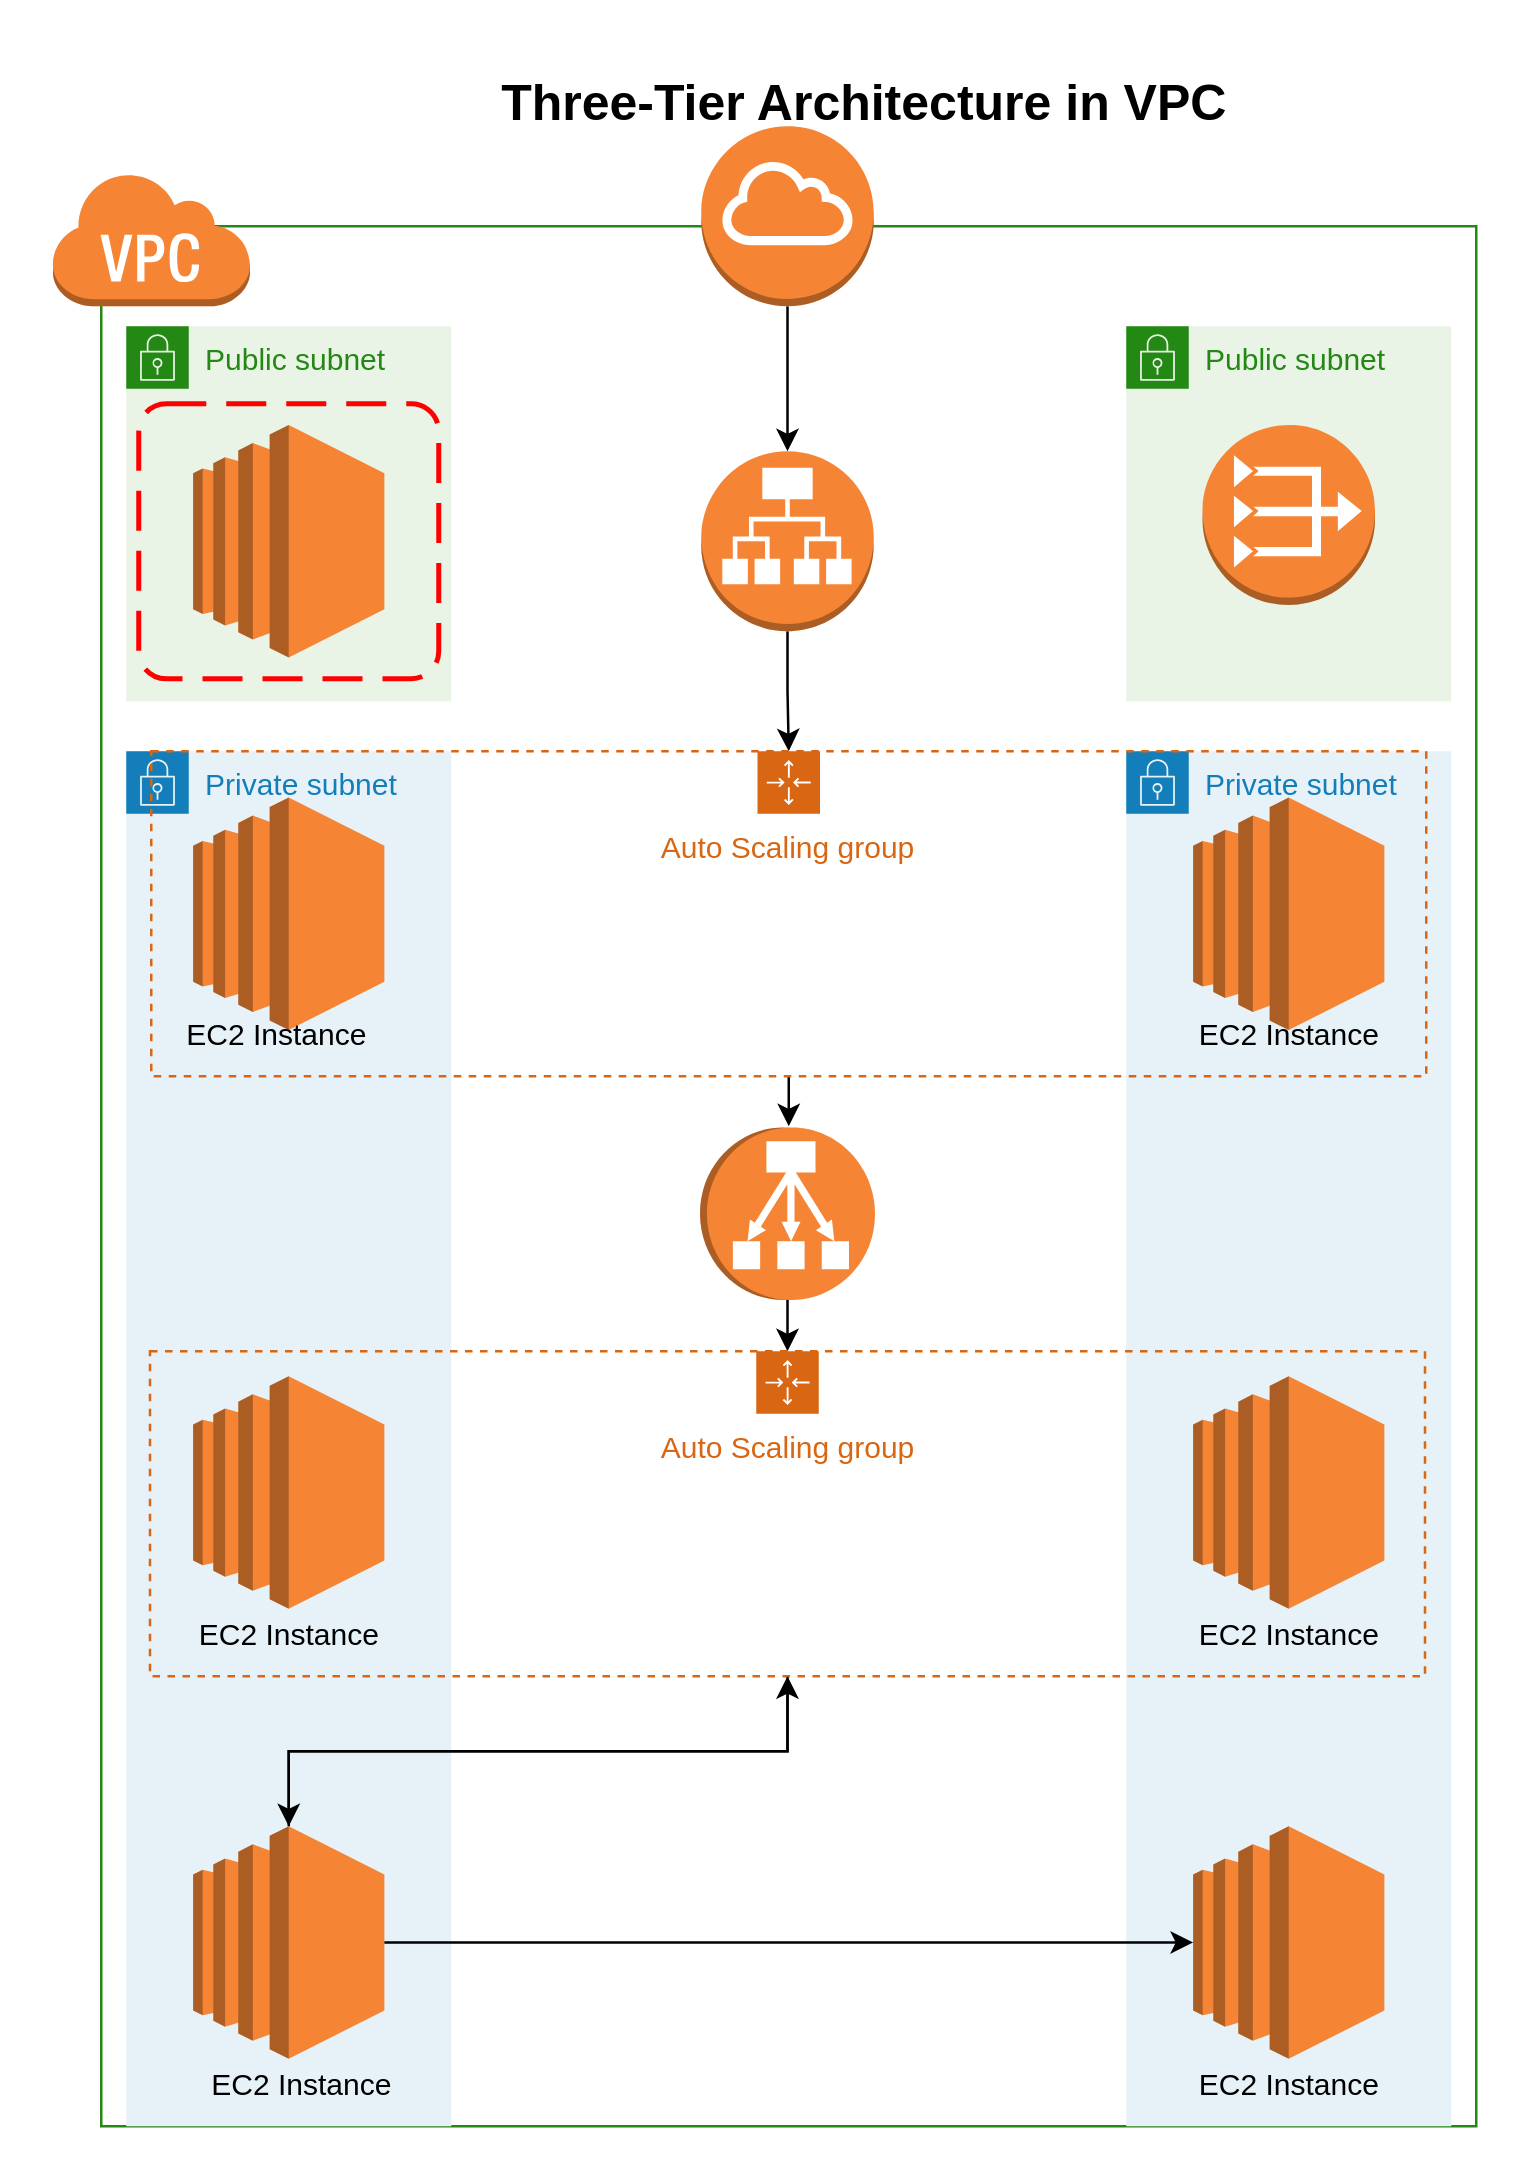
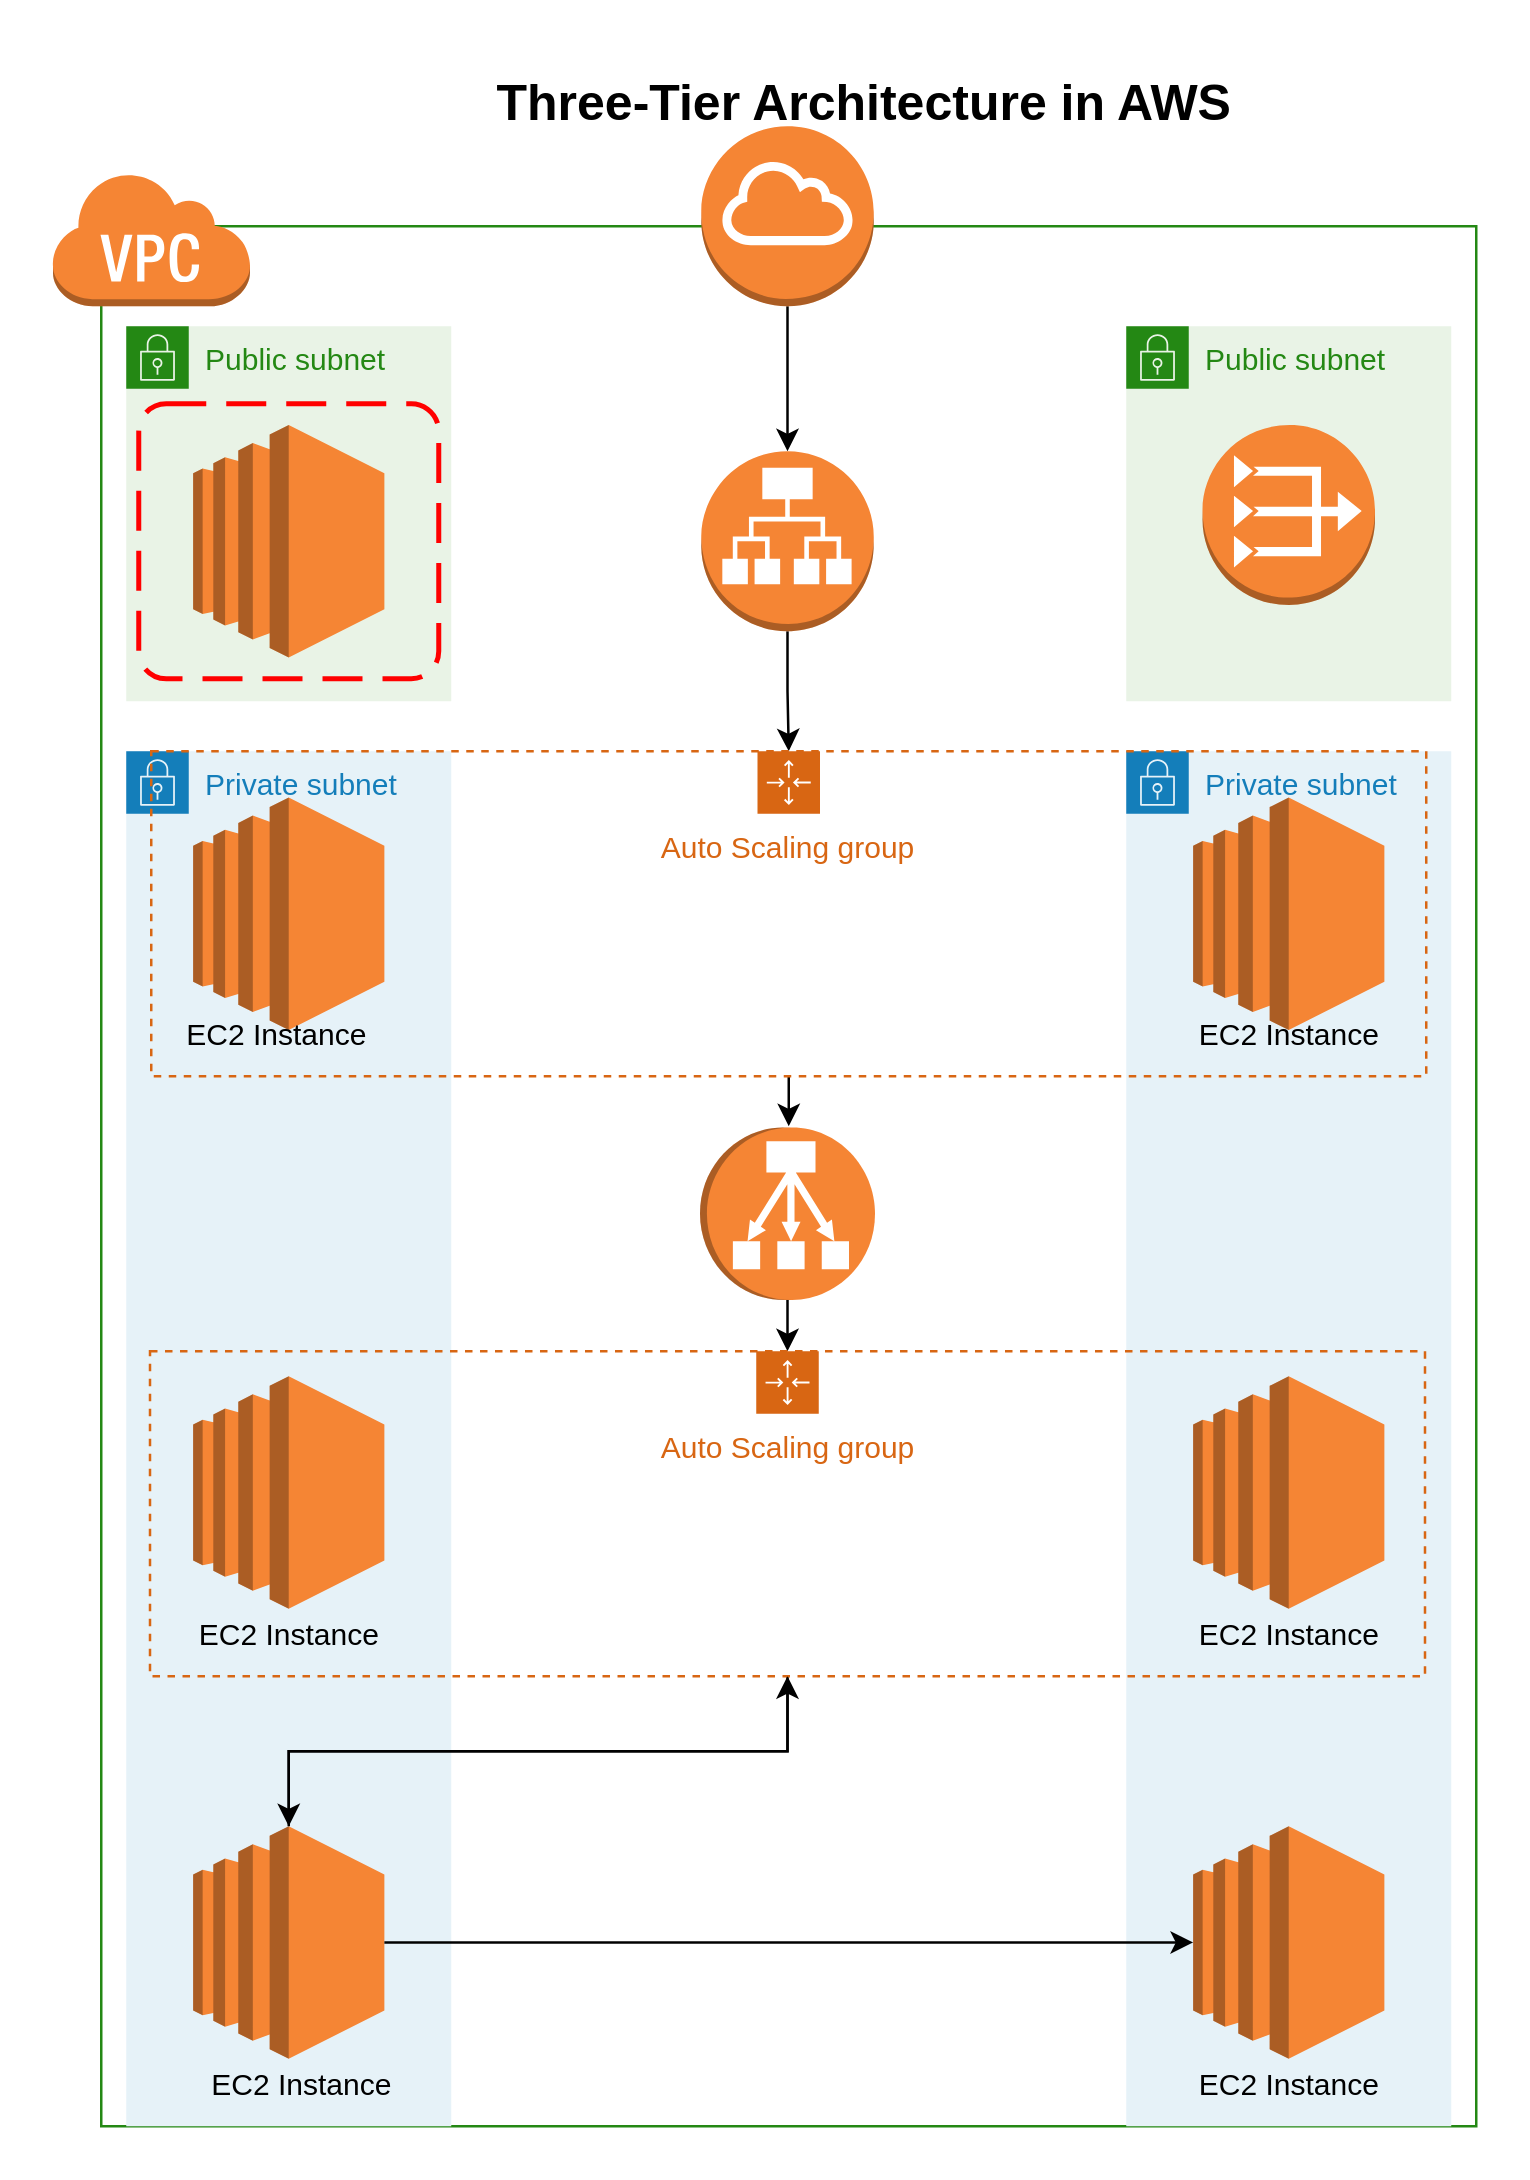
(865, 101) -> (865, 101)
